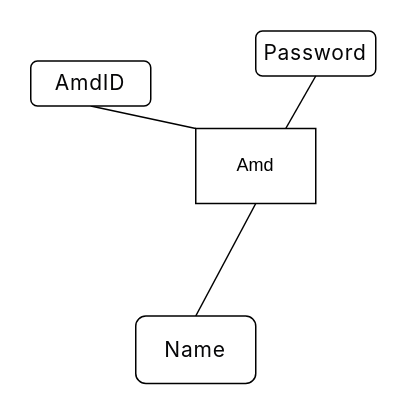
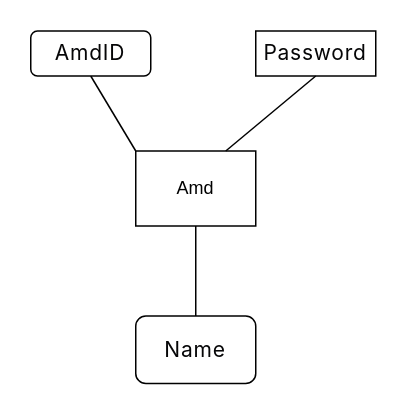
(316, 53) -> (316, 53)
(91, 83) -> (91, 53)
(256, 166) -> (196, 188)
